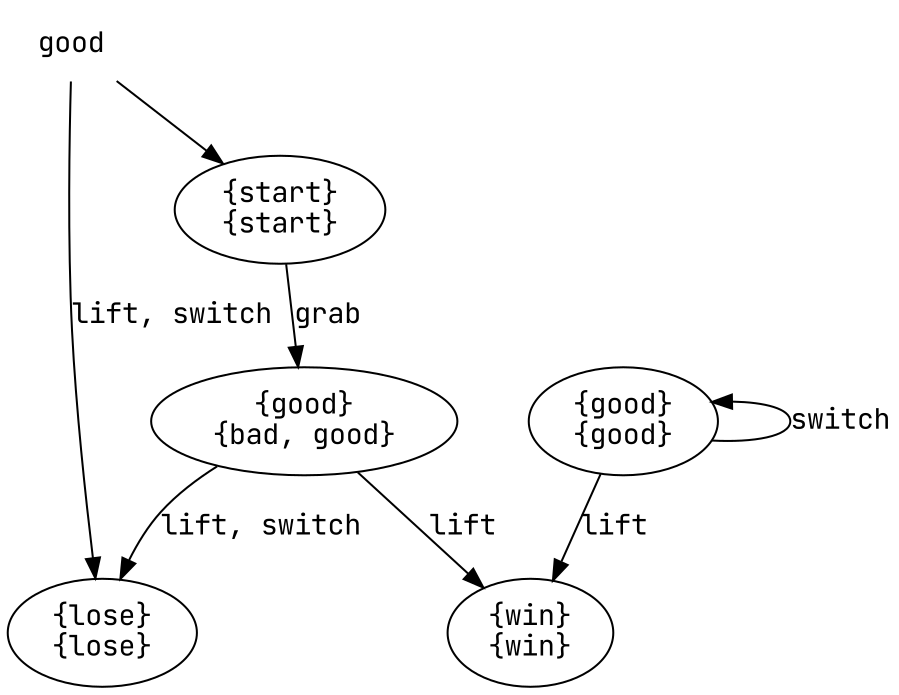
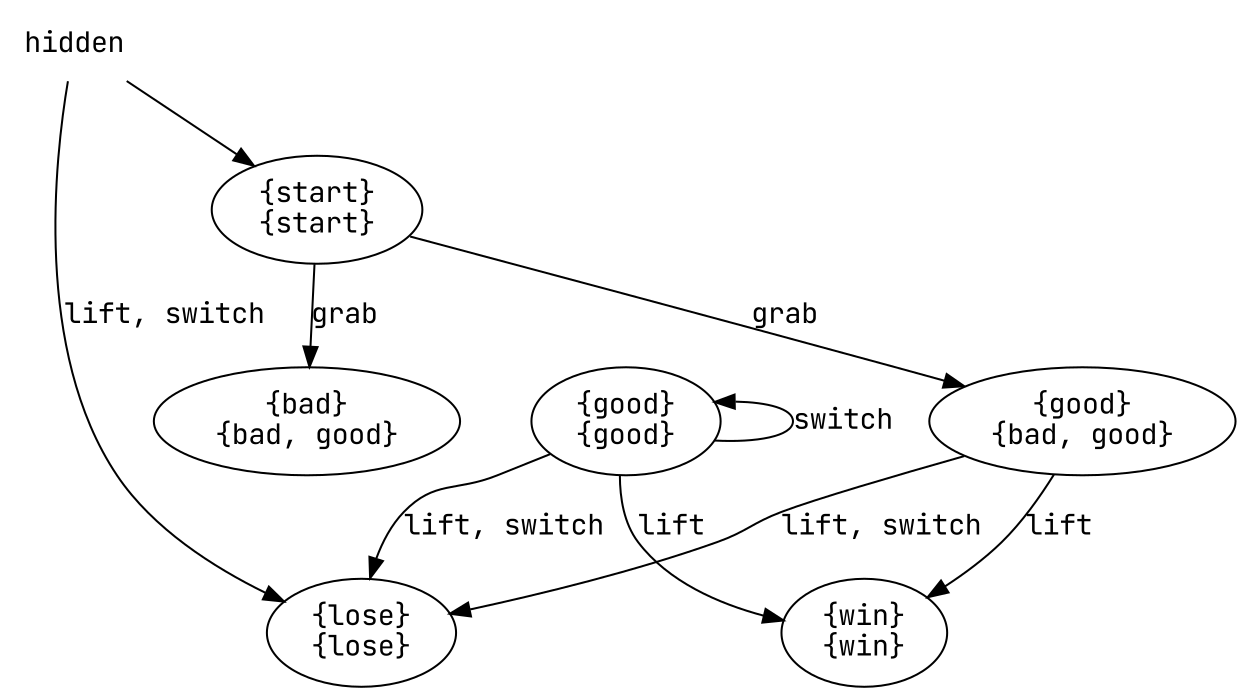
(72, 44) -> (75, 44)
none -> (307, 421)
none -> (449, 487)
